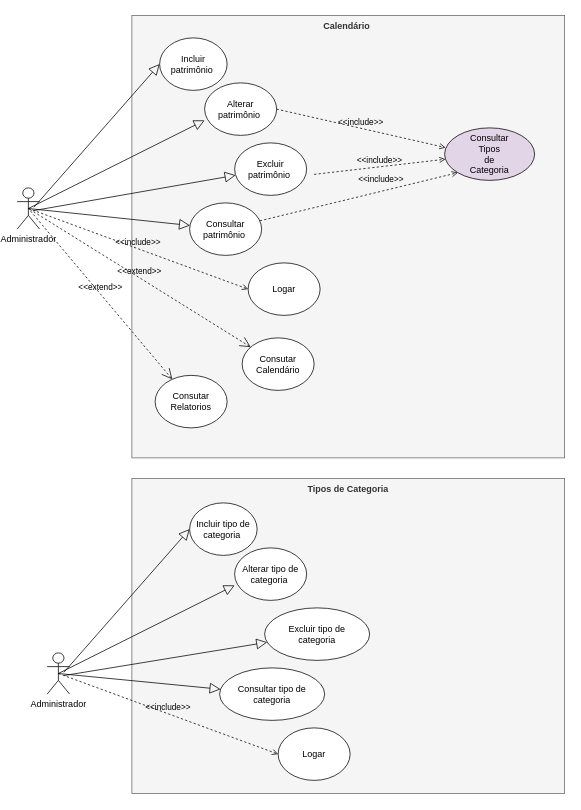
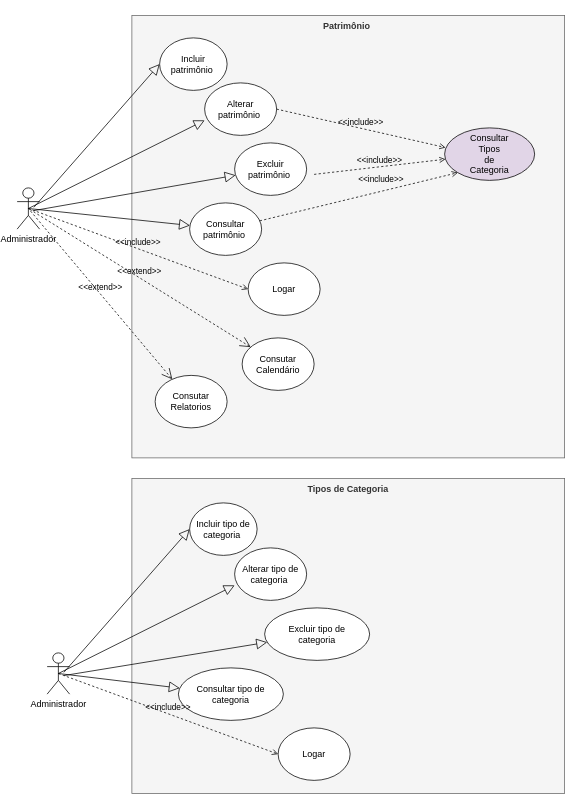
(348, 26) -> (348, 26)
(272, 694) -> (231, 694)
